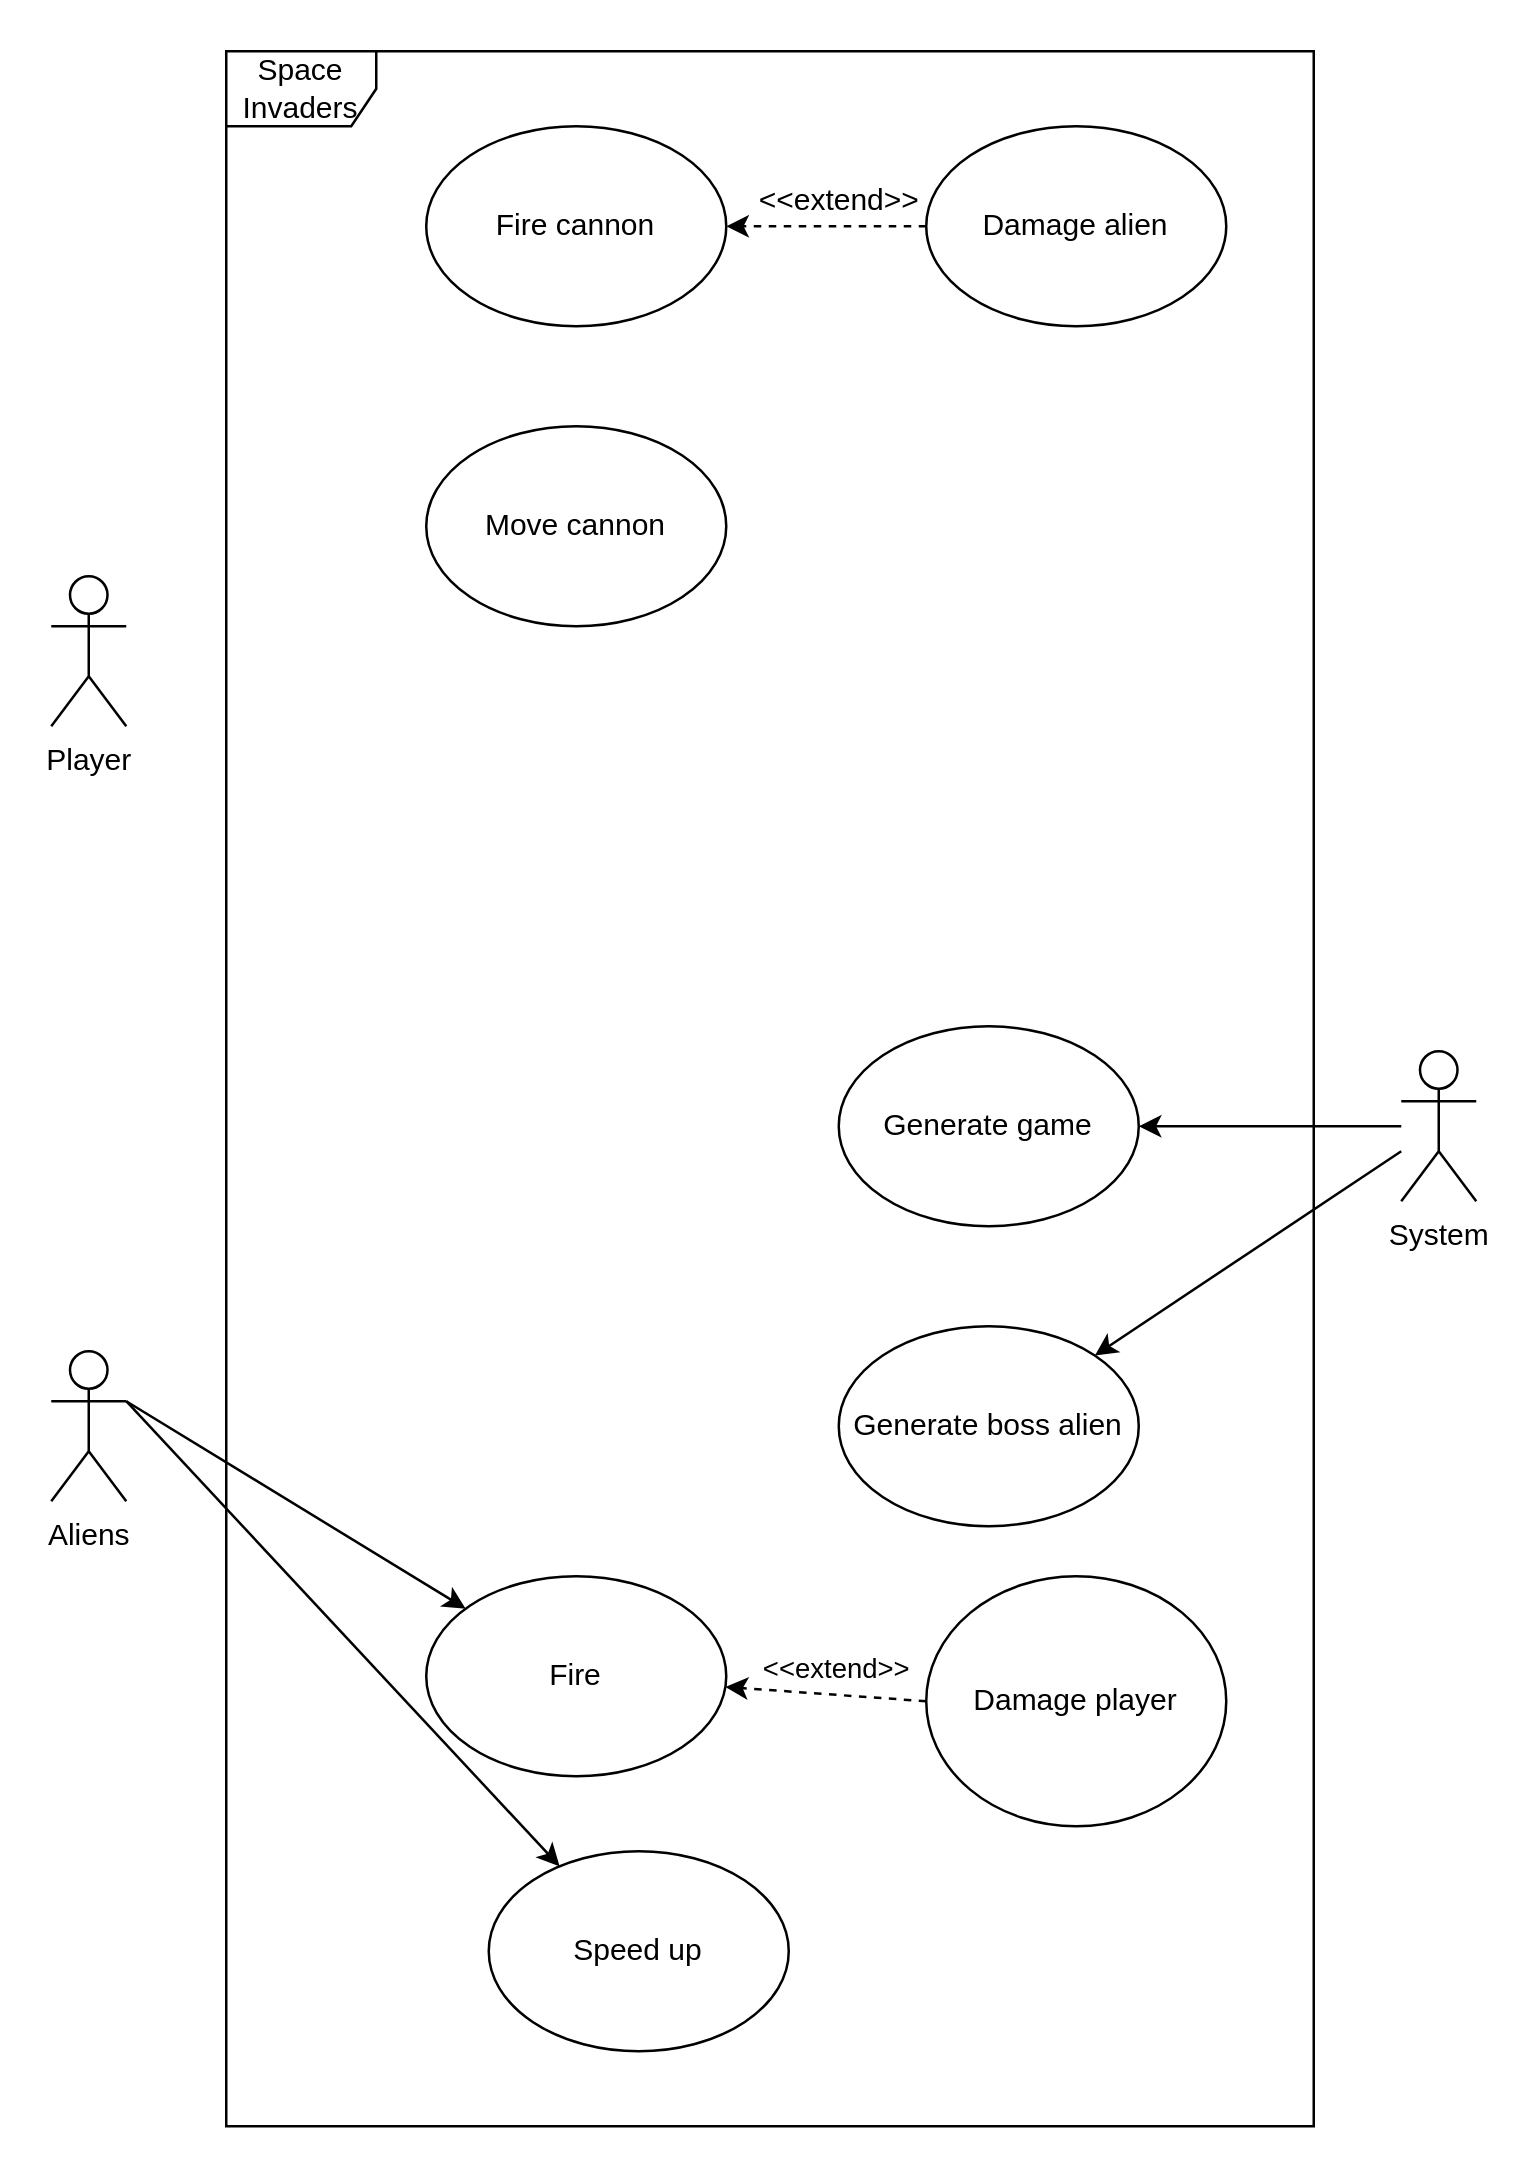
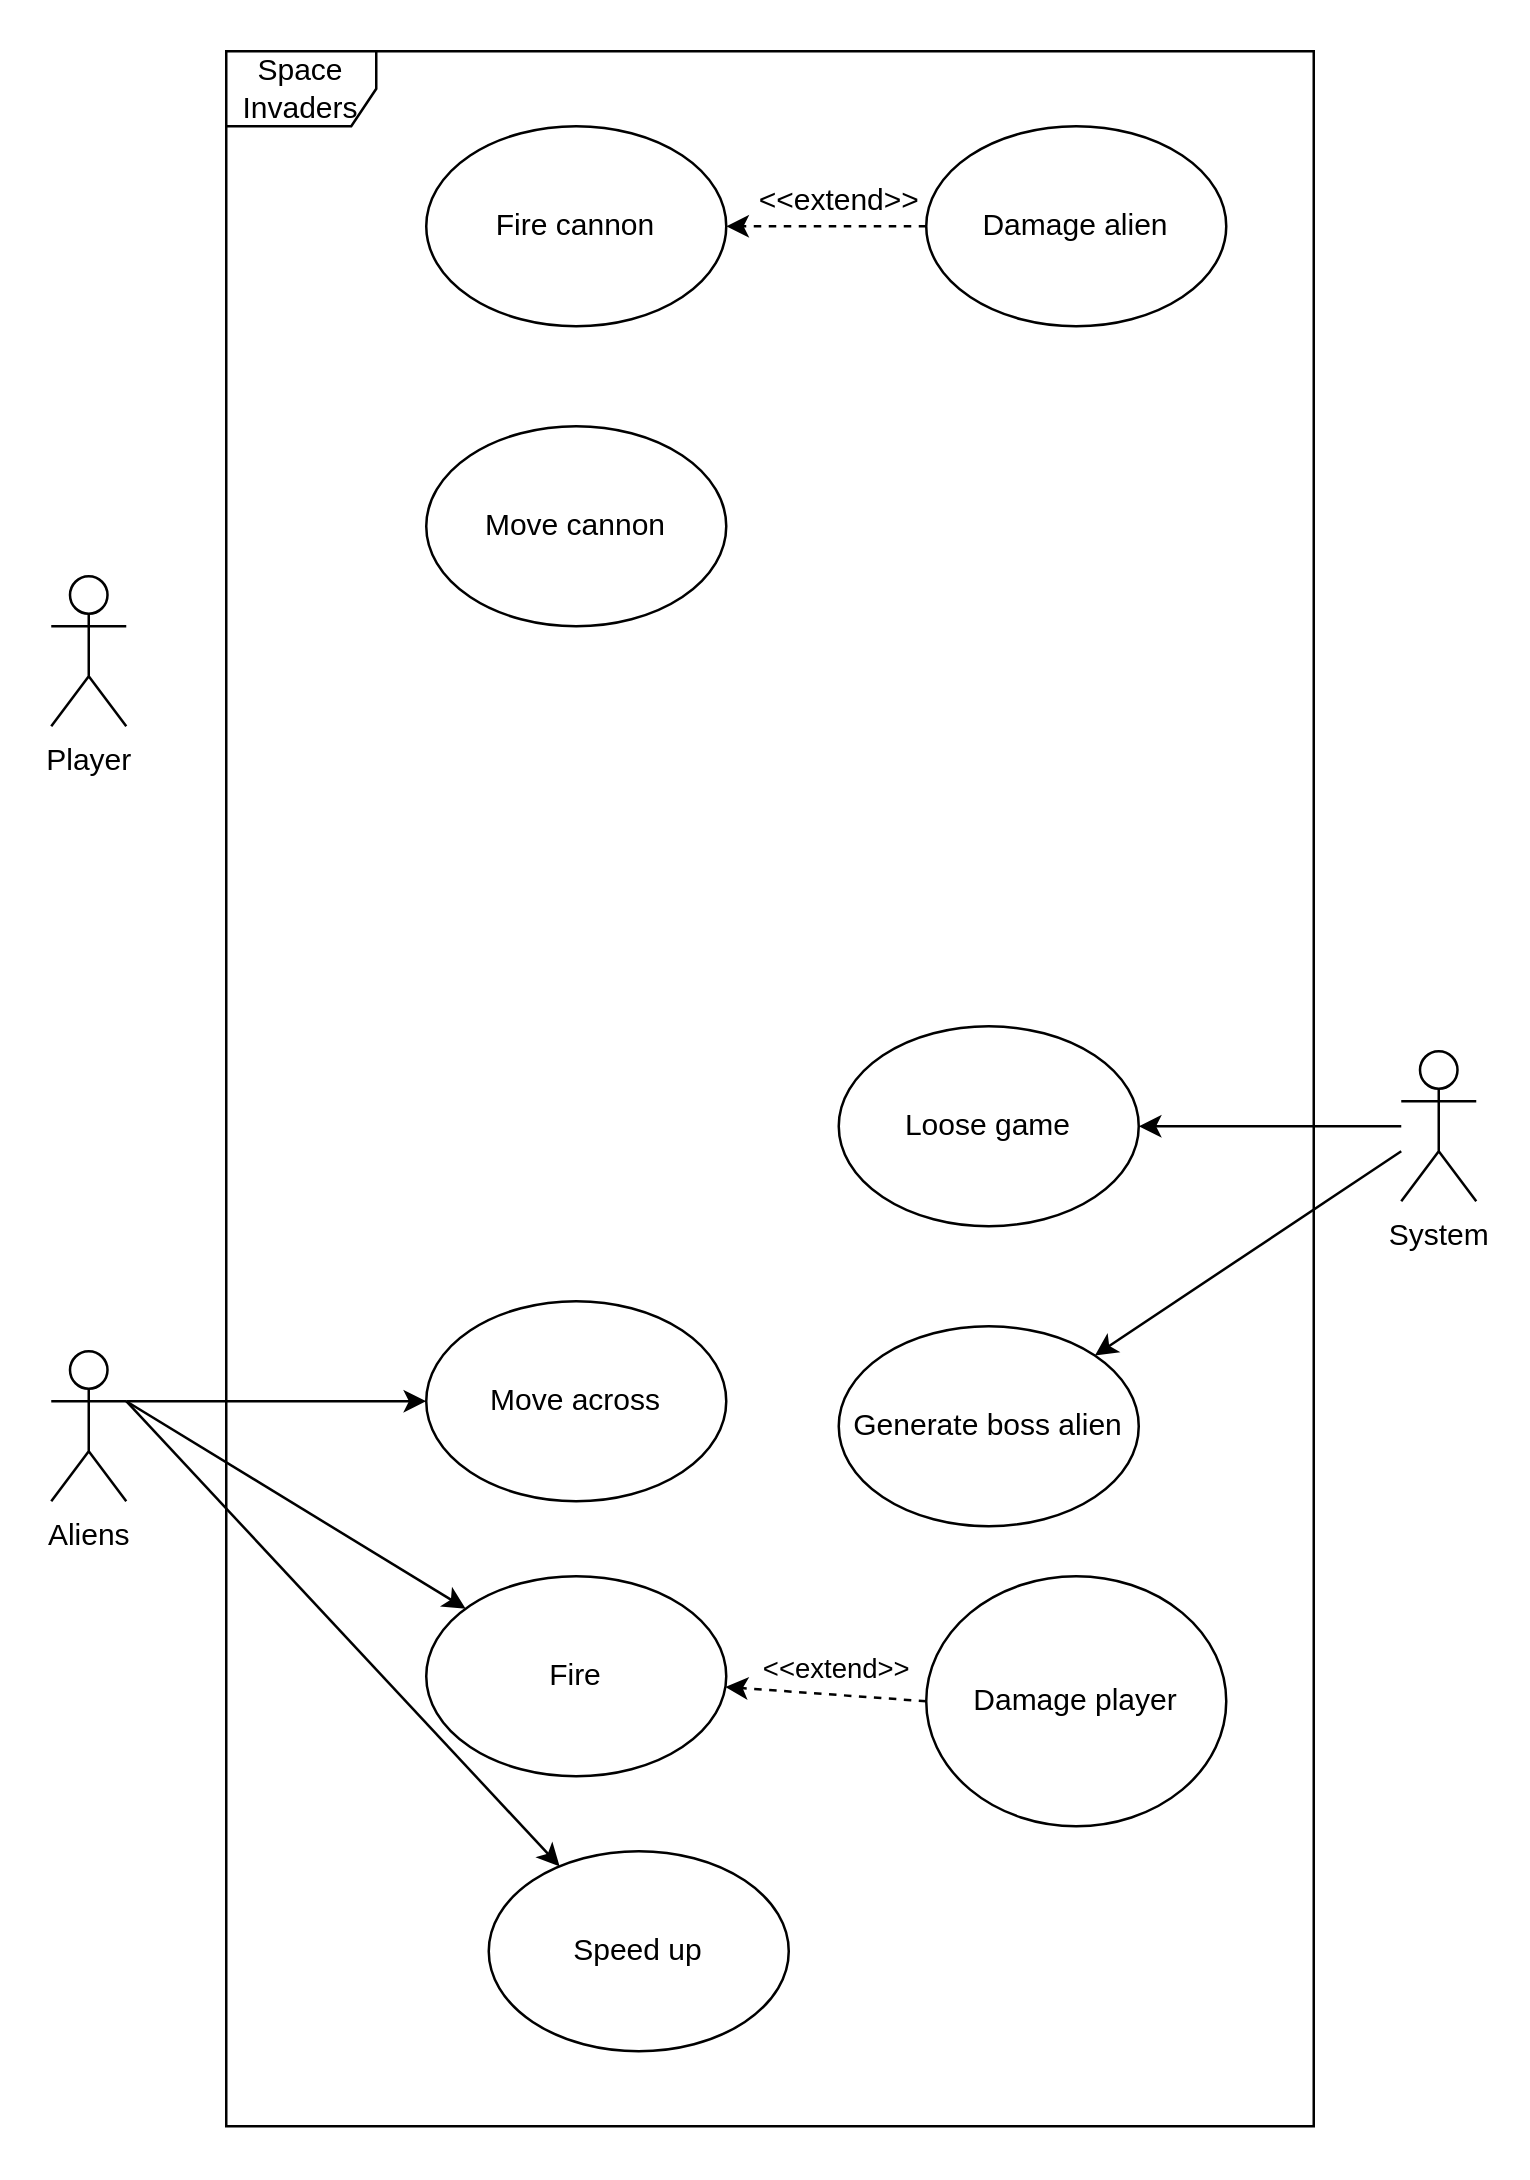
(989, 1126) -> (989, 1126)
none -> (320, 1401)
none -> (576, 1401)
